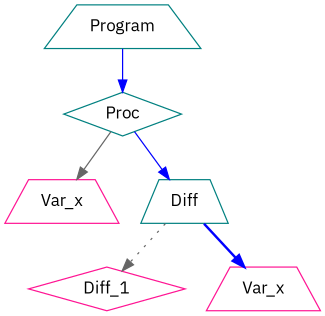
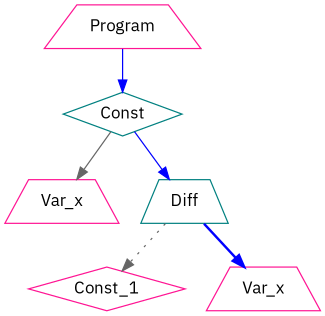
(123, 27) -> (123, 27)
(123, 114) -> (123, 114)
(107, 289) -> (107, 289)
